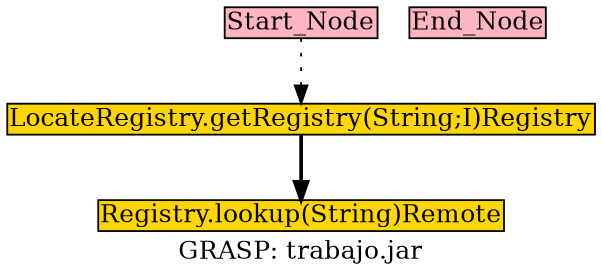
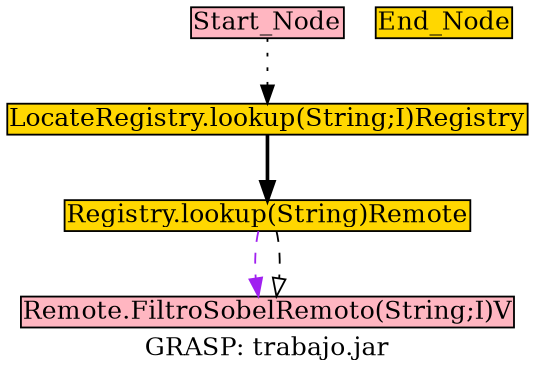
(478, 23) -> (444, 23)
(301, 119) -> (267, 119)
none -> (267, 312)
